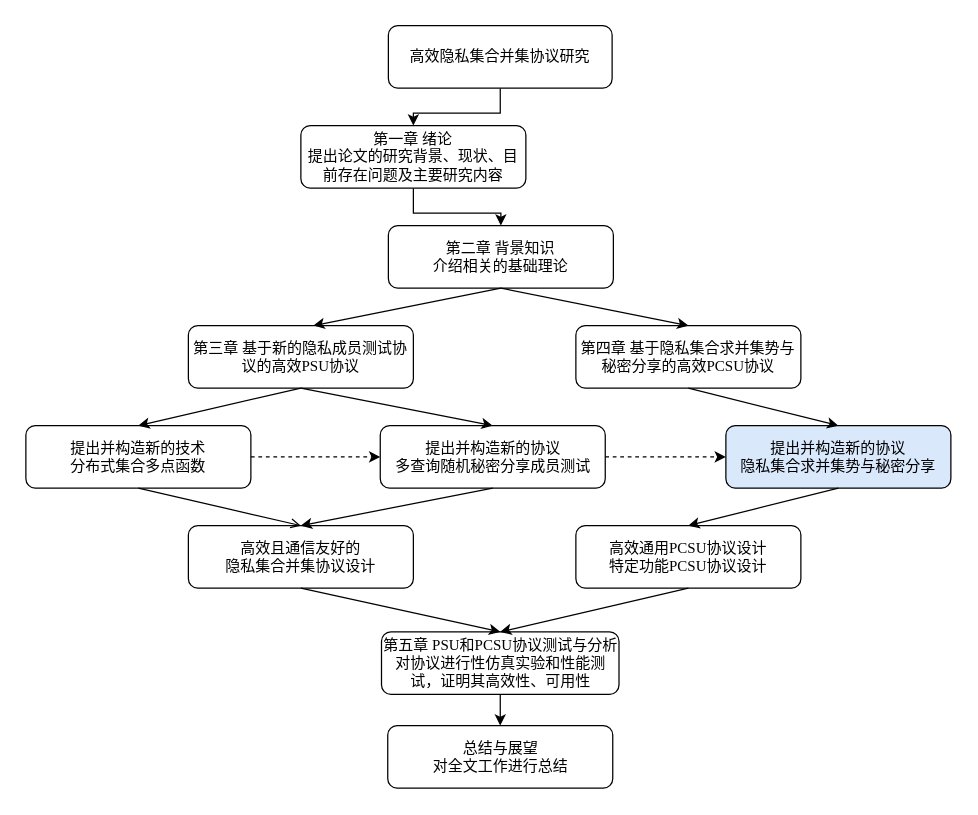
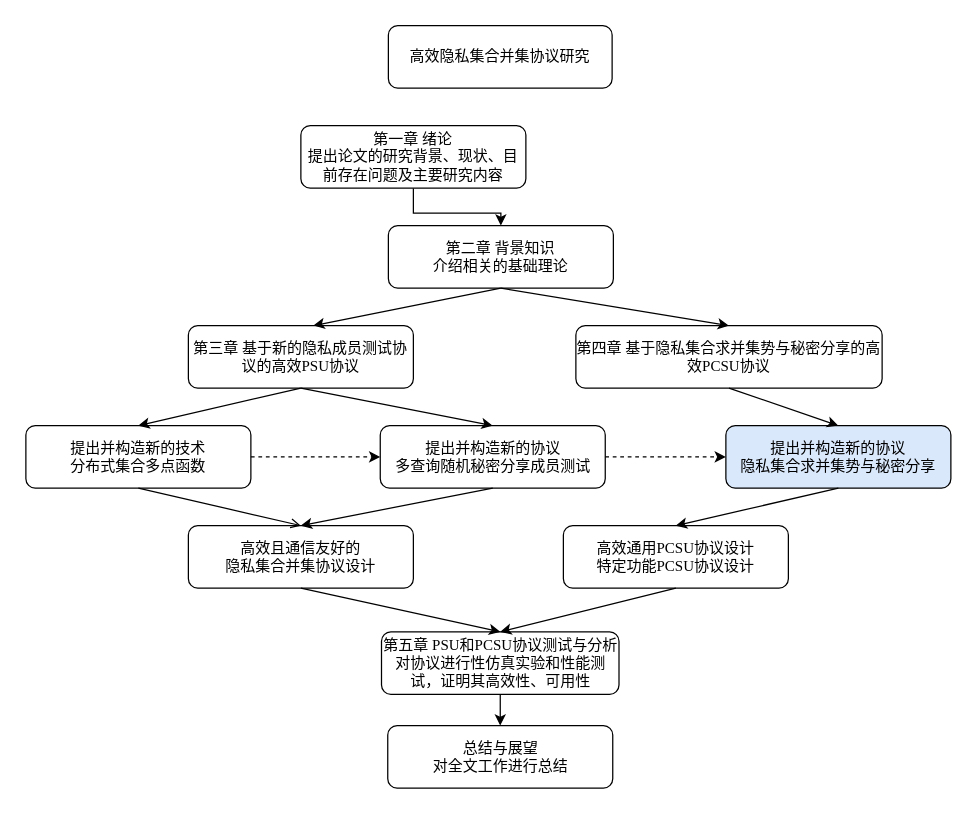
(468, 113) -> none
(688, 357) -> (729, 357)
(688, 557) -> (676, 557)
